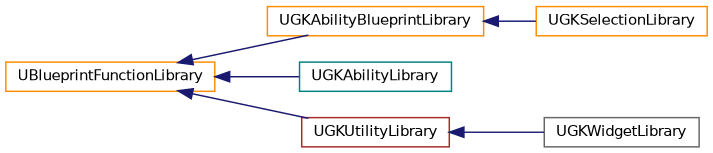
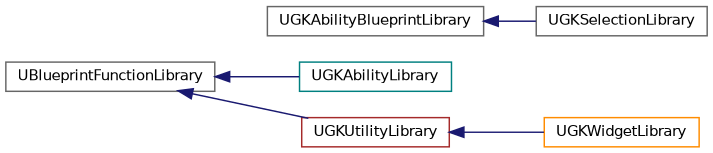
(376, 21) -> (376, 21)
(622, 21) -> (622, 21)
(250, 47) -> none
(110, 77) -> (110, 77)
(622, 132) -> (622, 132)
